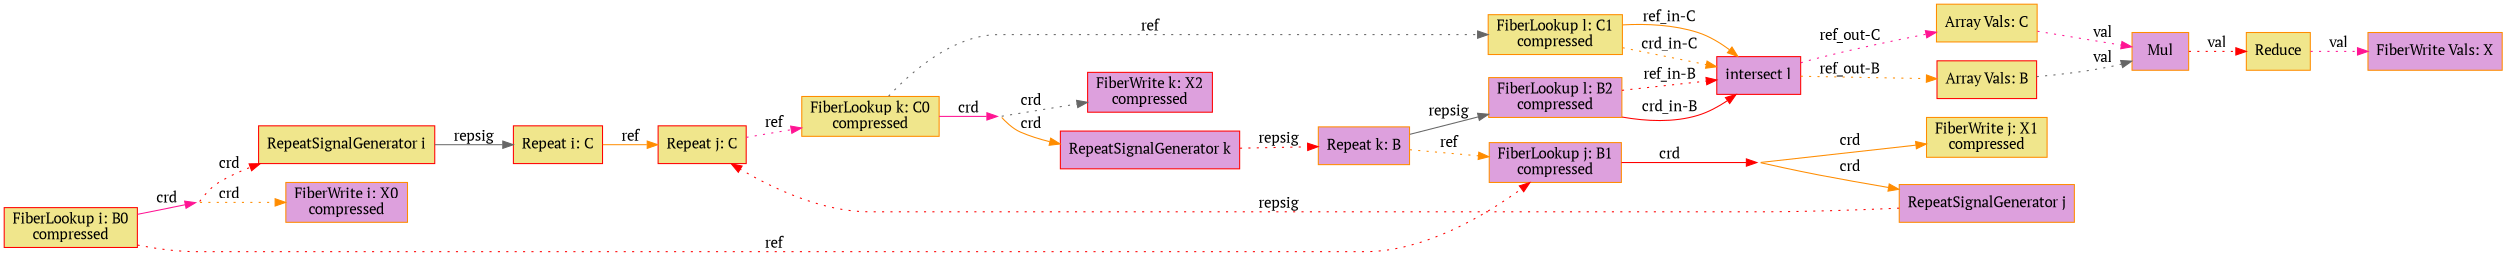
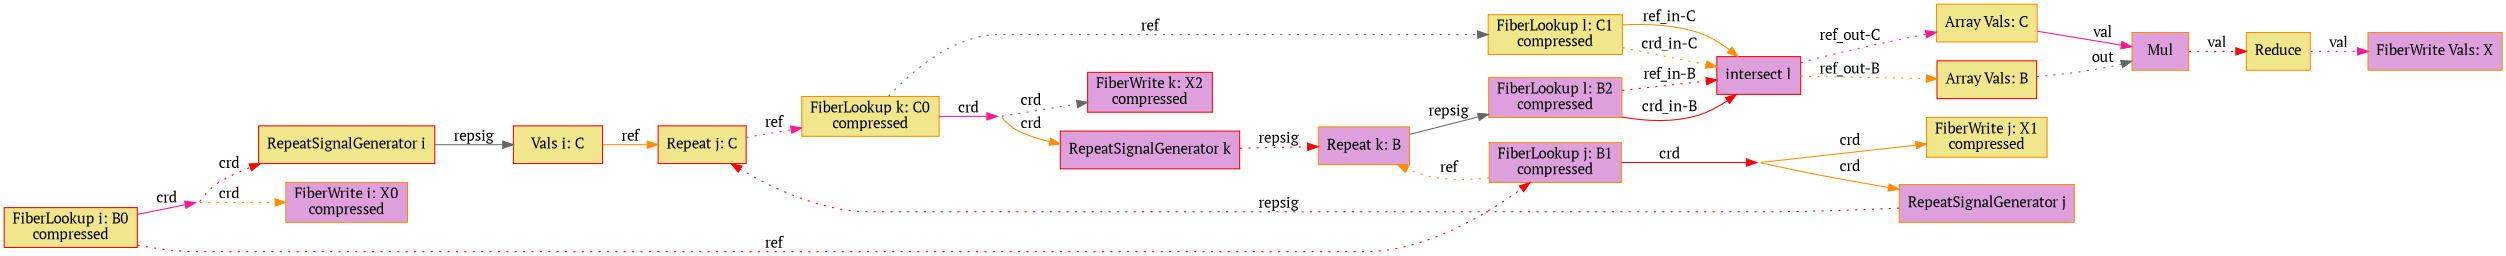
(2079, 38) -> (2079, 38)
(2103, 58) -> (2103, 58)
(558, 145) -> (558, 145)
(1444, 153) -> (1448, 179)
